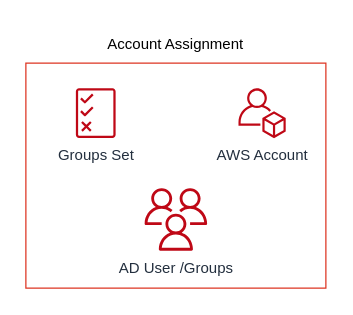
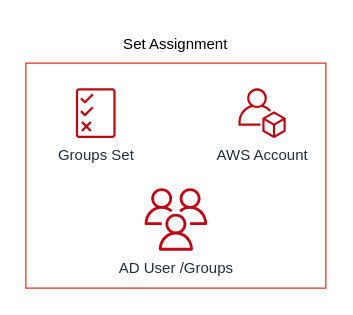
(176, 44) -> (176, 44)
